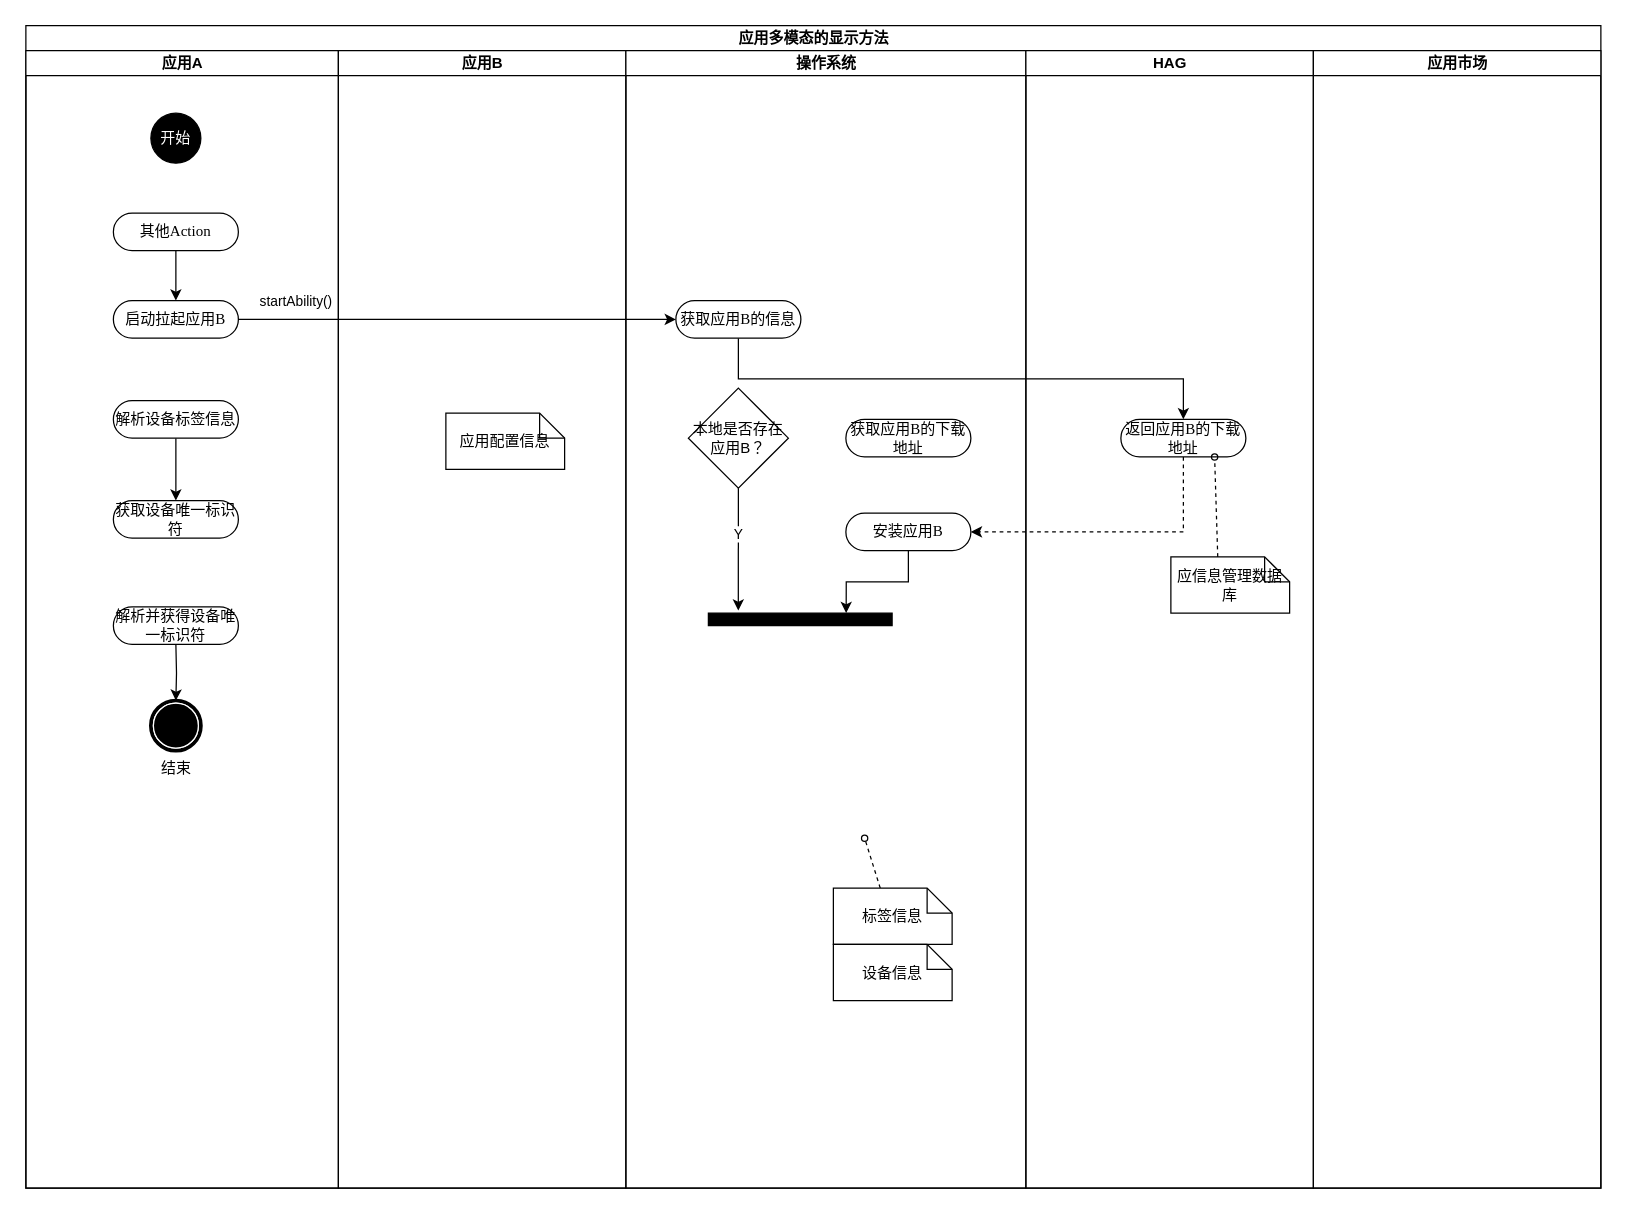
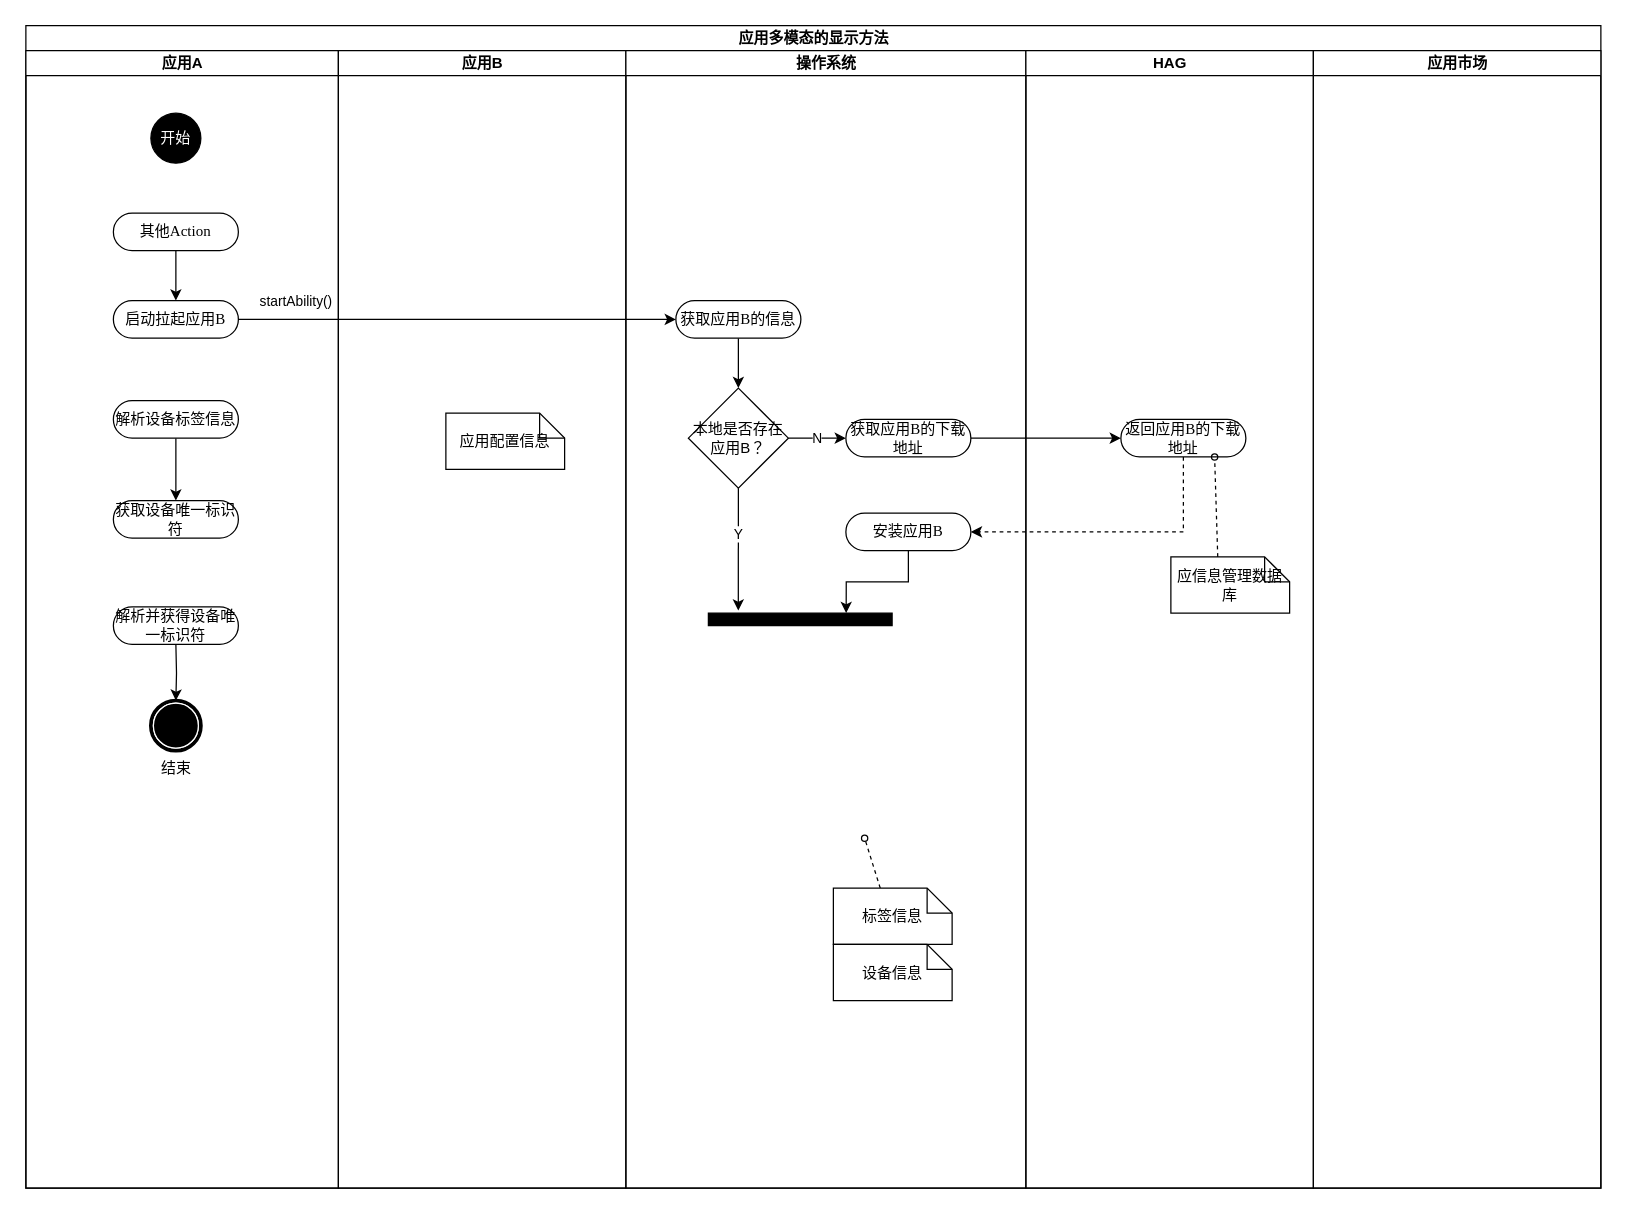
(975, 379) -> (738, 378)
none -> (812, 438)
none -> (1042, 438)
